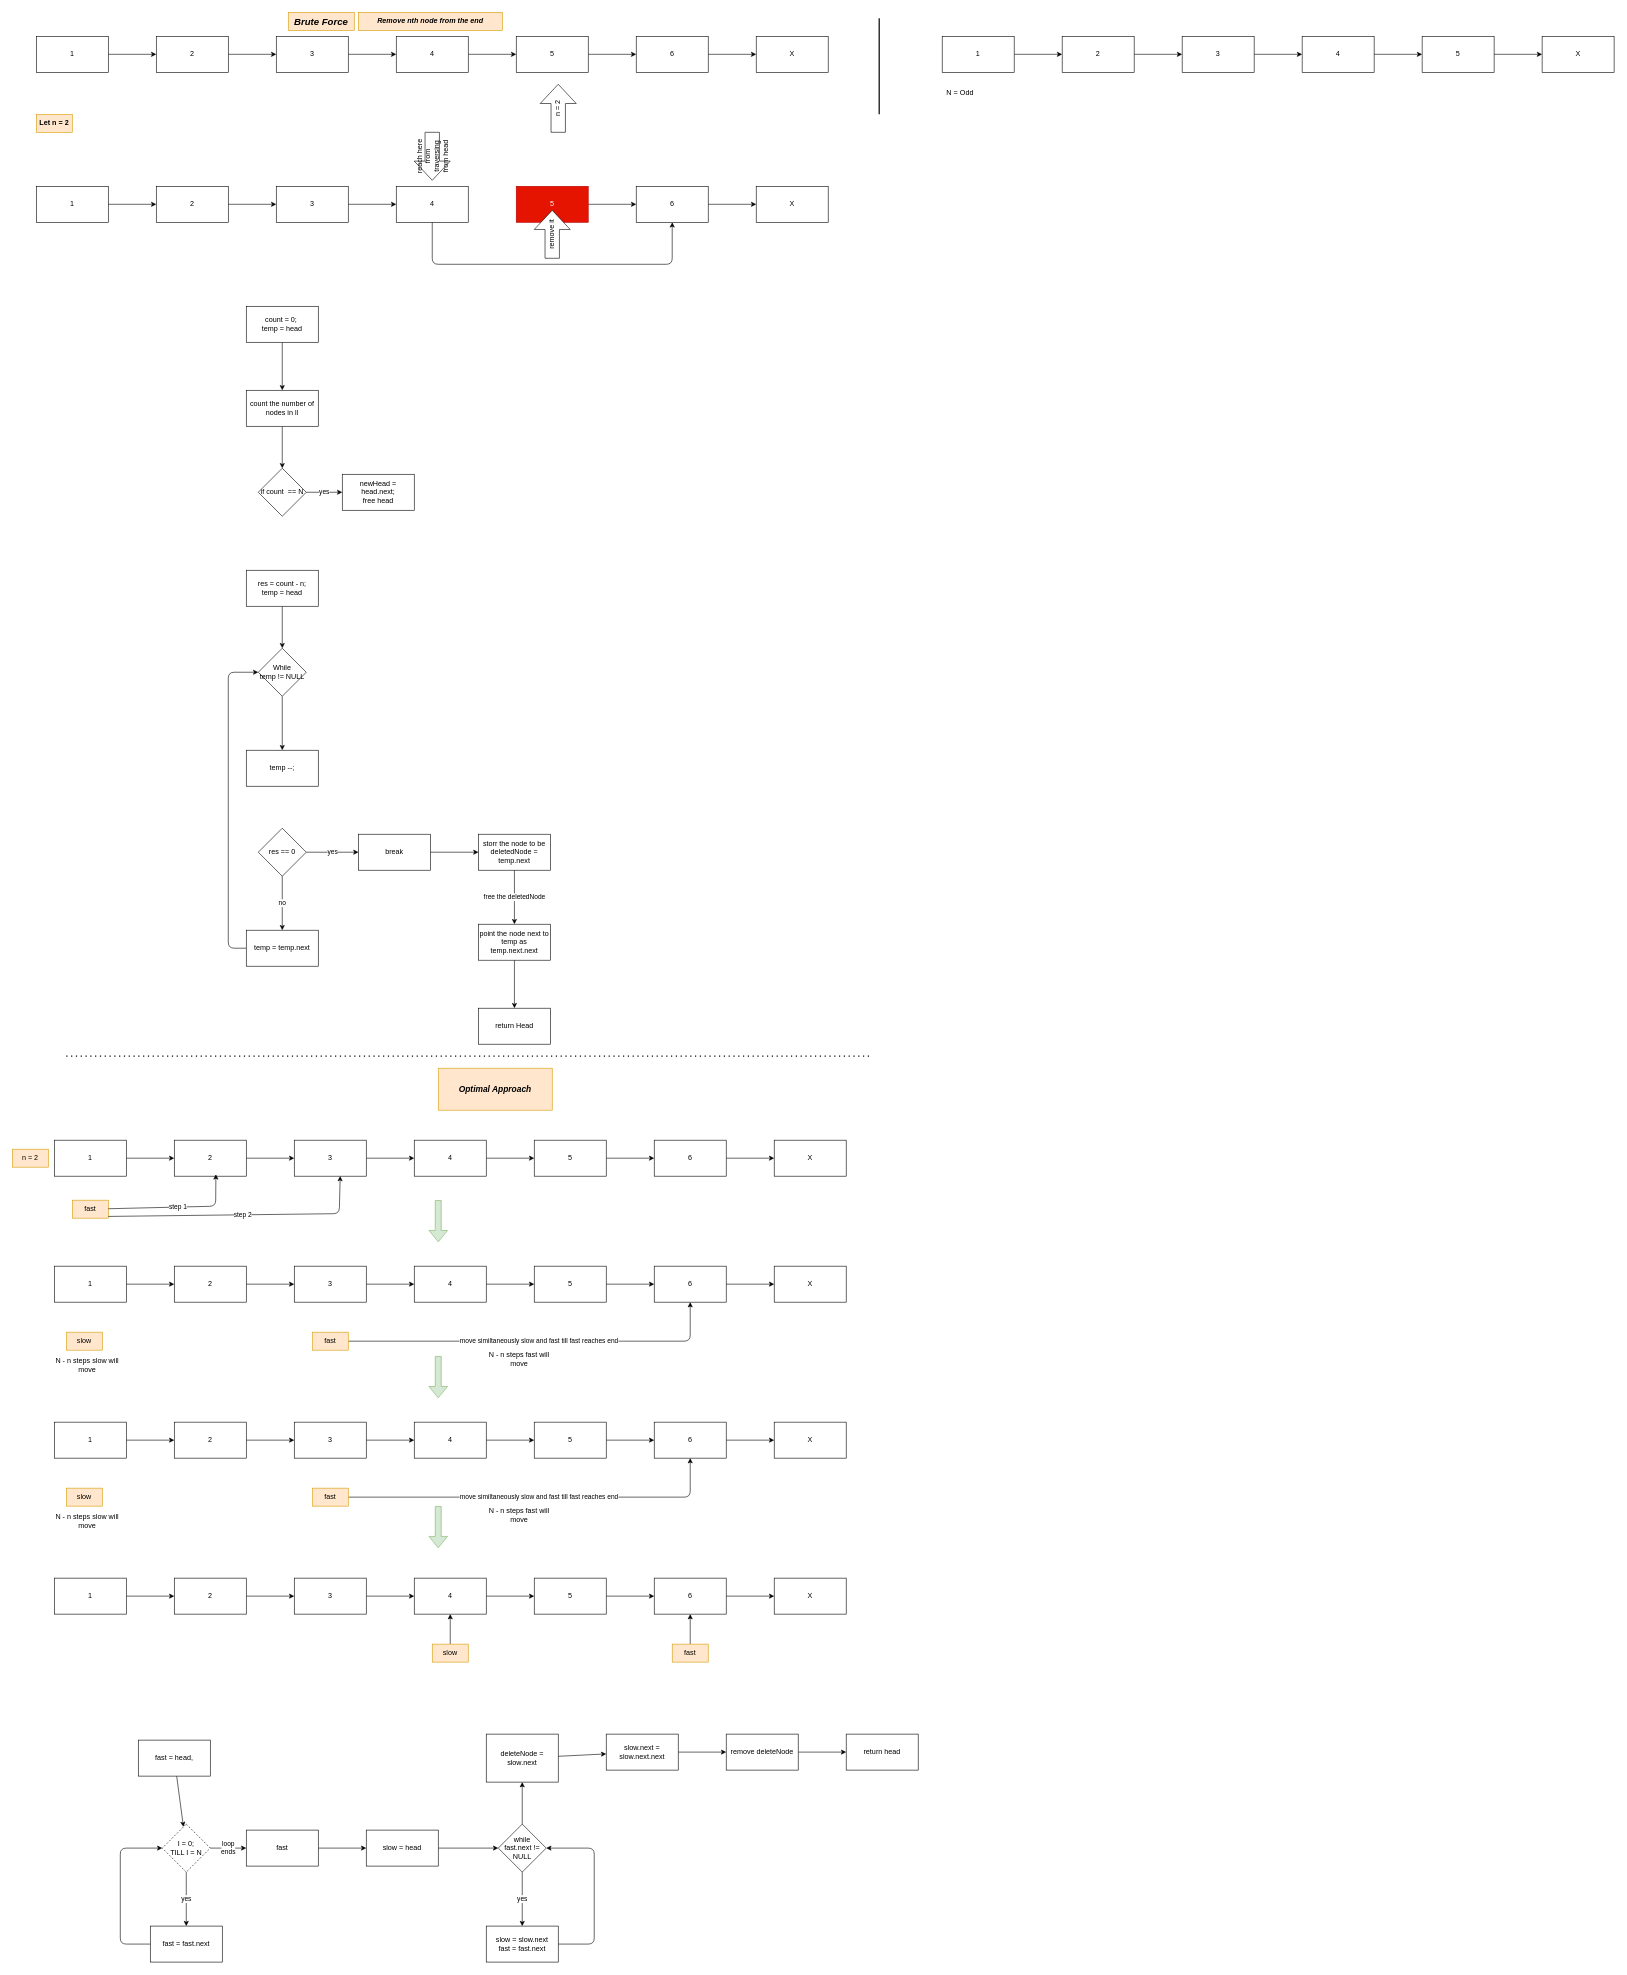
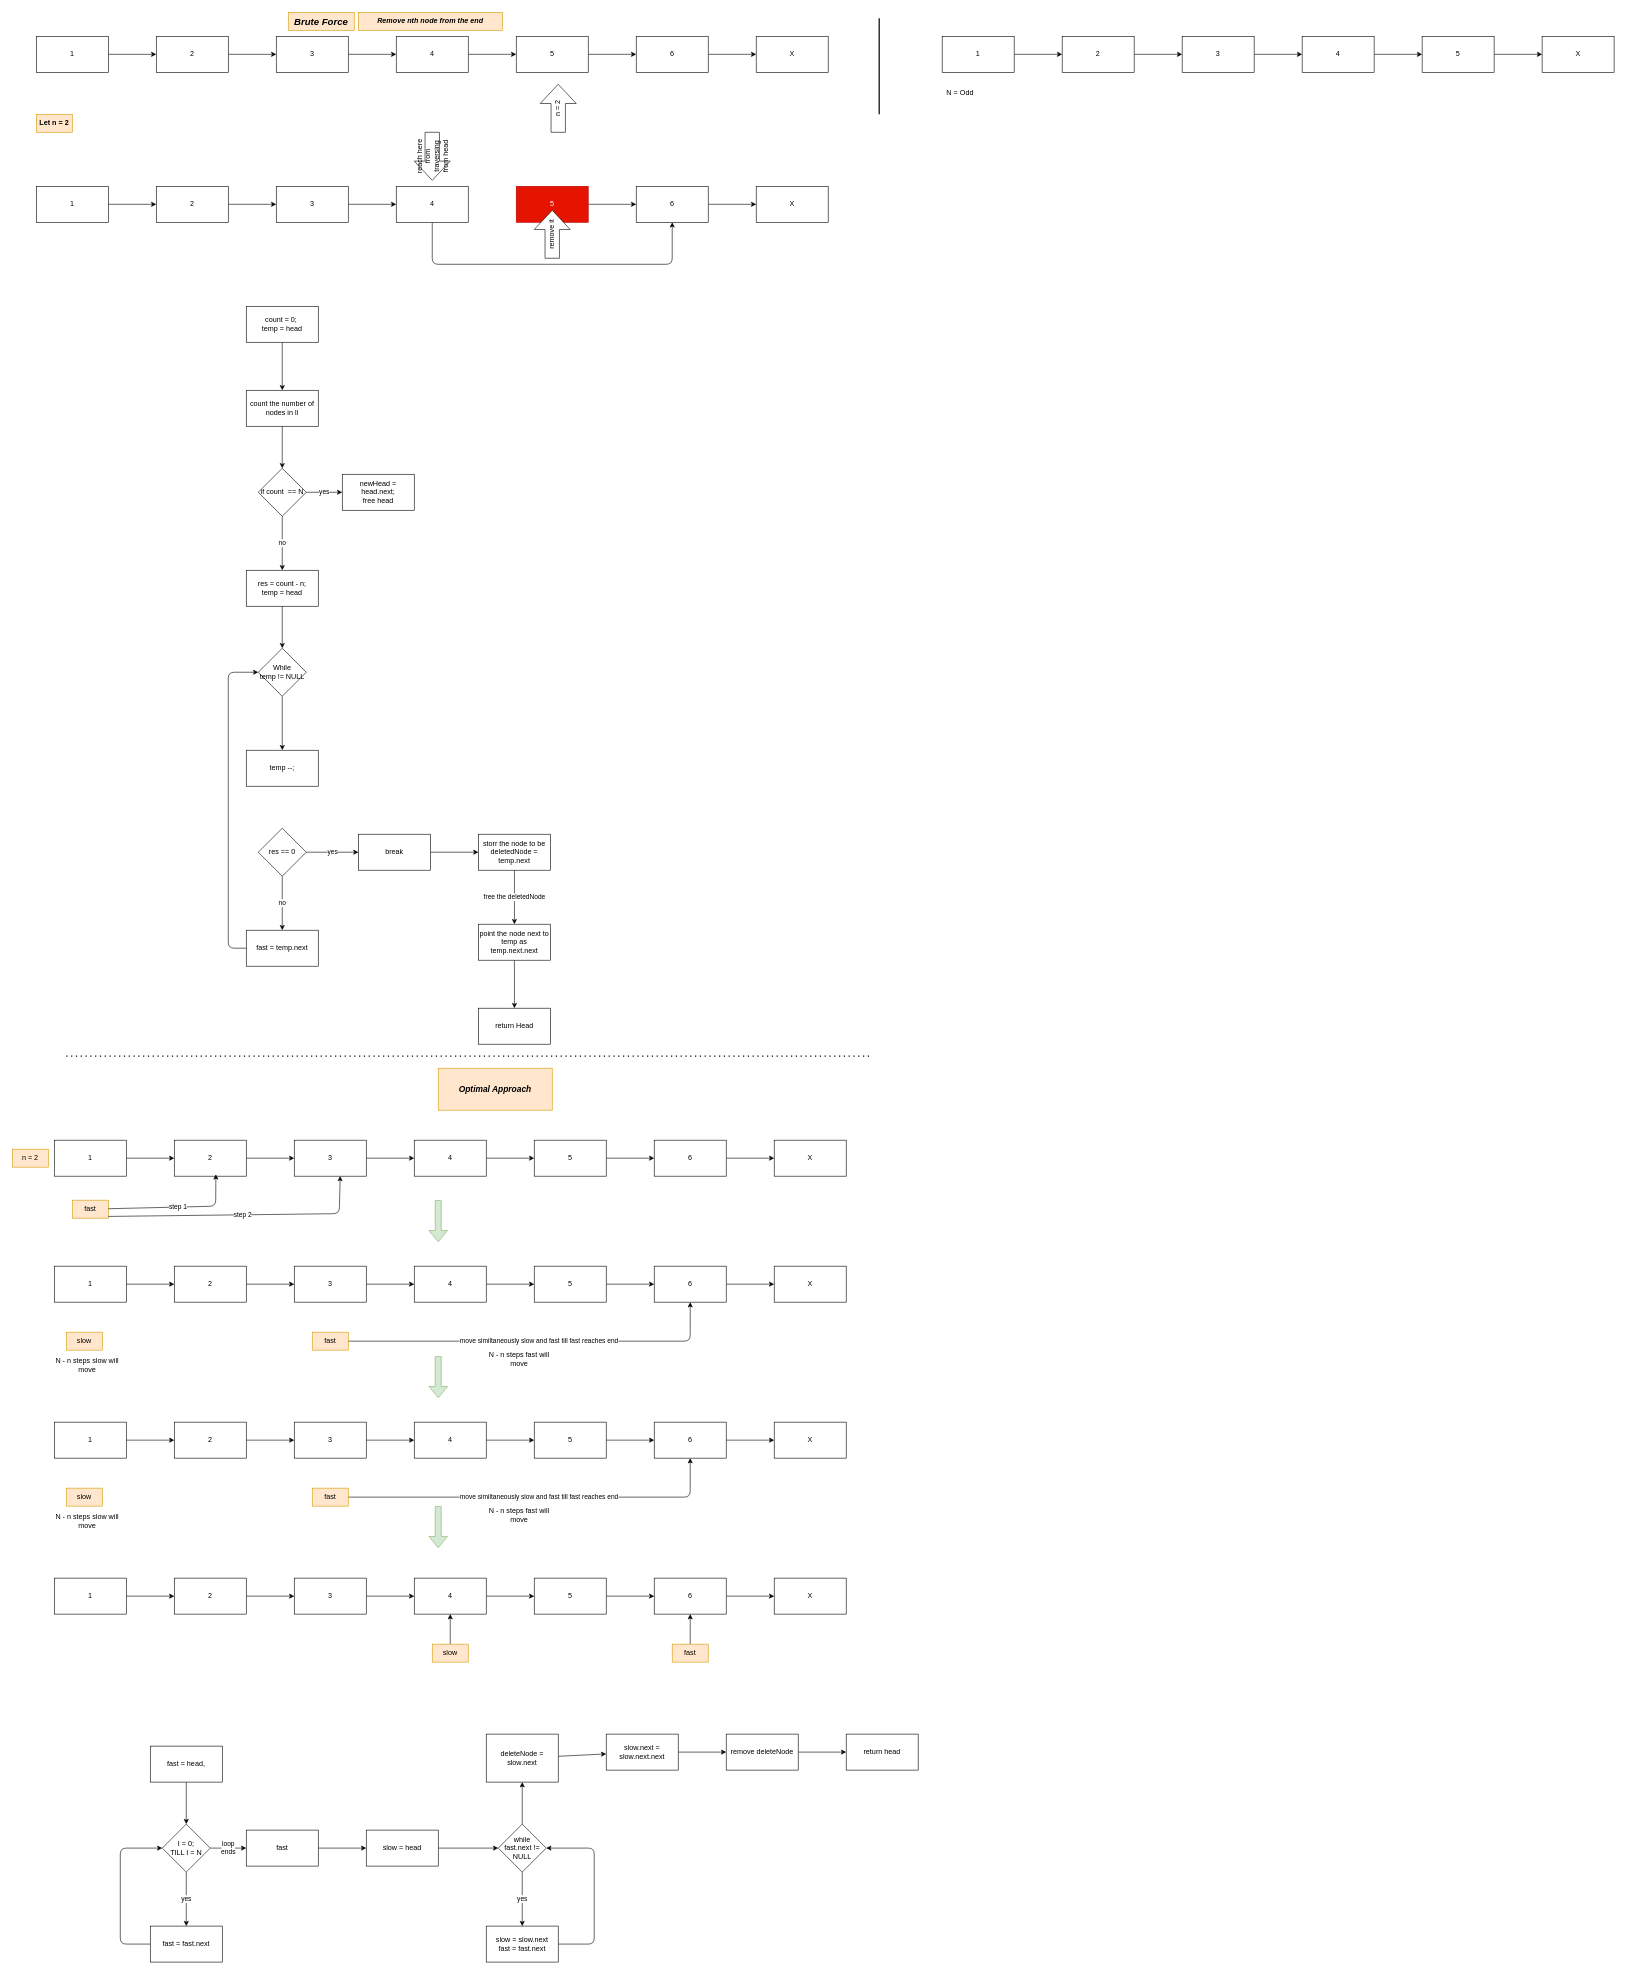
none -> (282, 542)
(282, 948) -> (282, 948)
(174, 1758) -> (186, 1764)
(186, 1848) -> (186, 1848)
